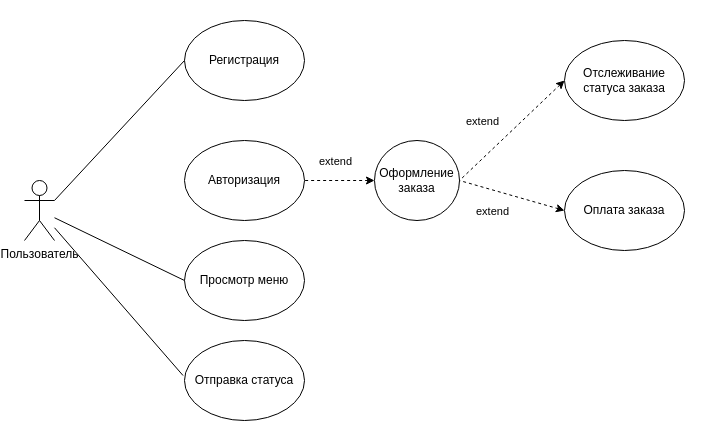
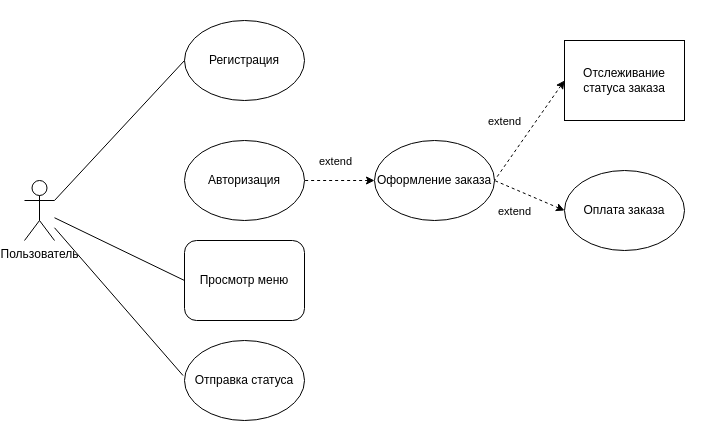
(625, 81) -> (625, 81)
(417, 181) -> (435, 181)
(245, 281) -> (245, 281)
